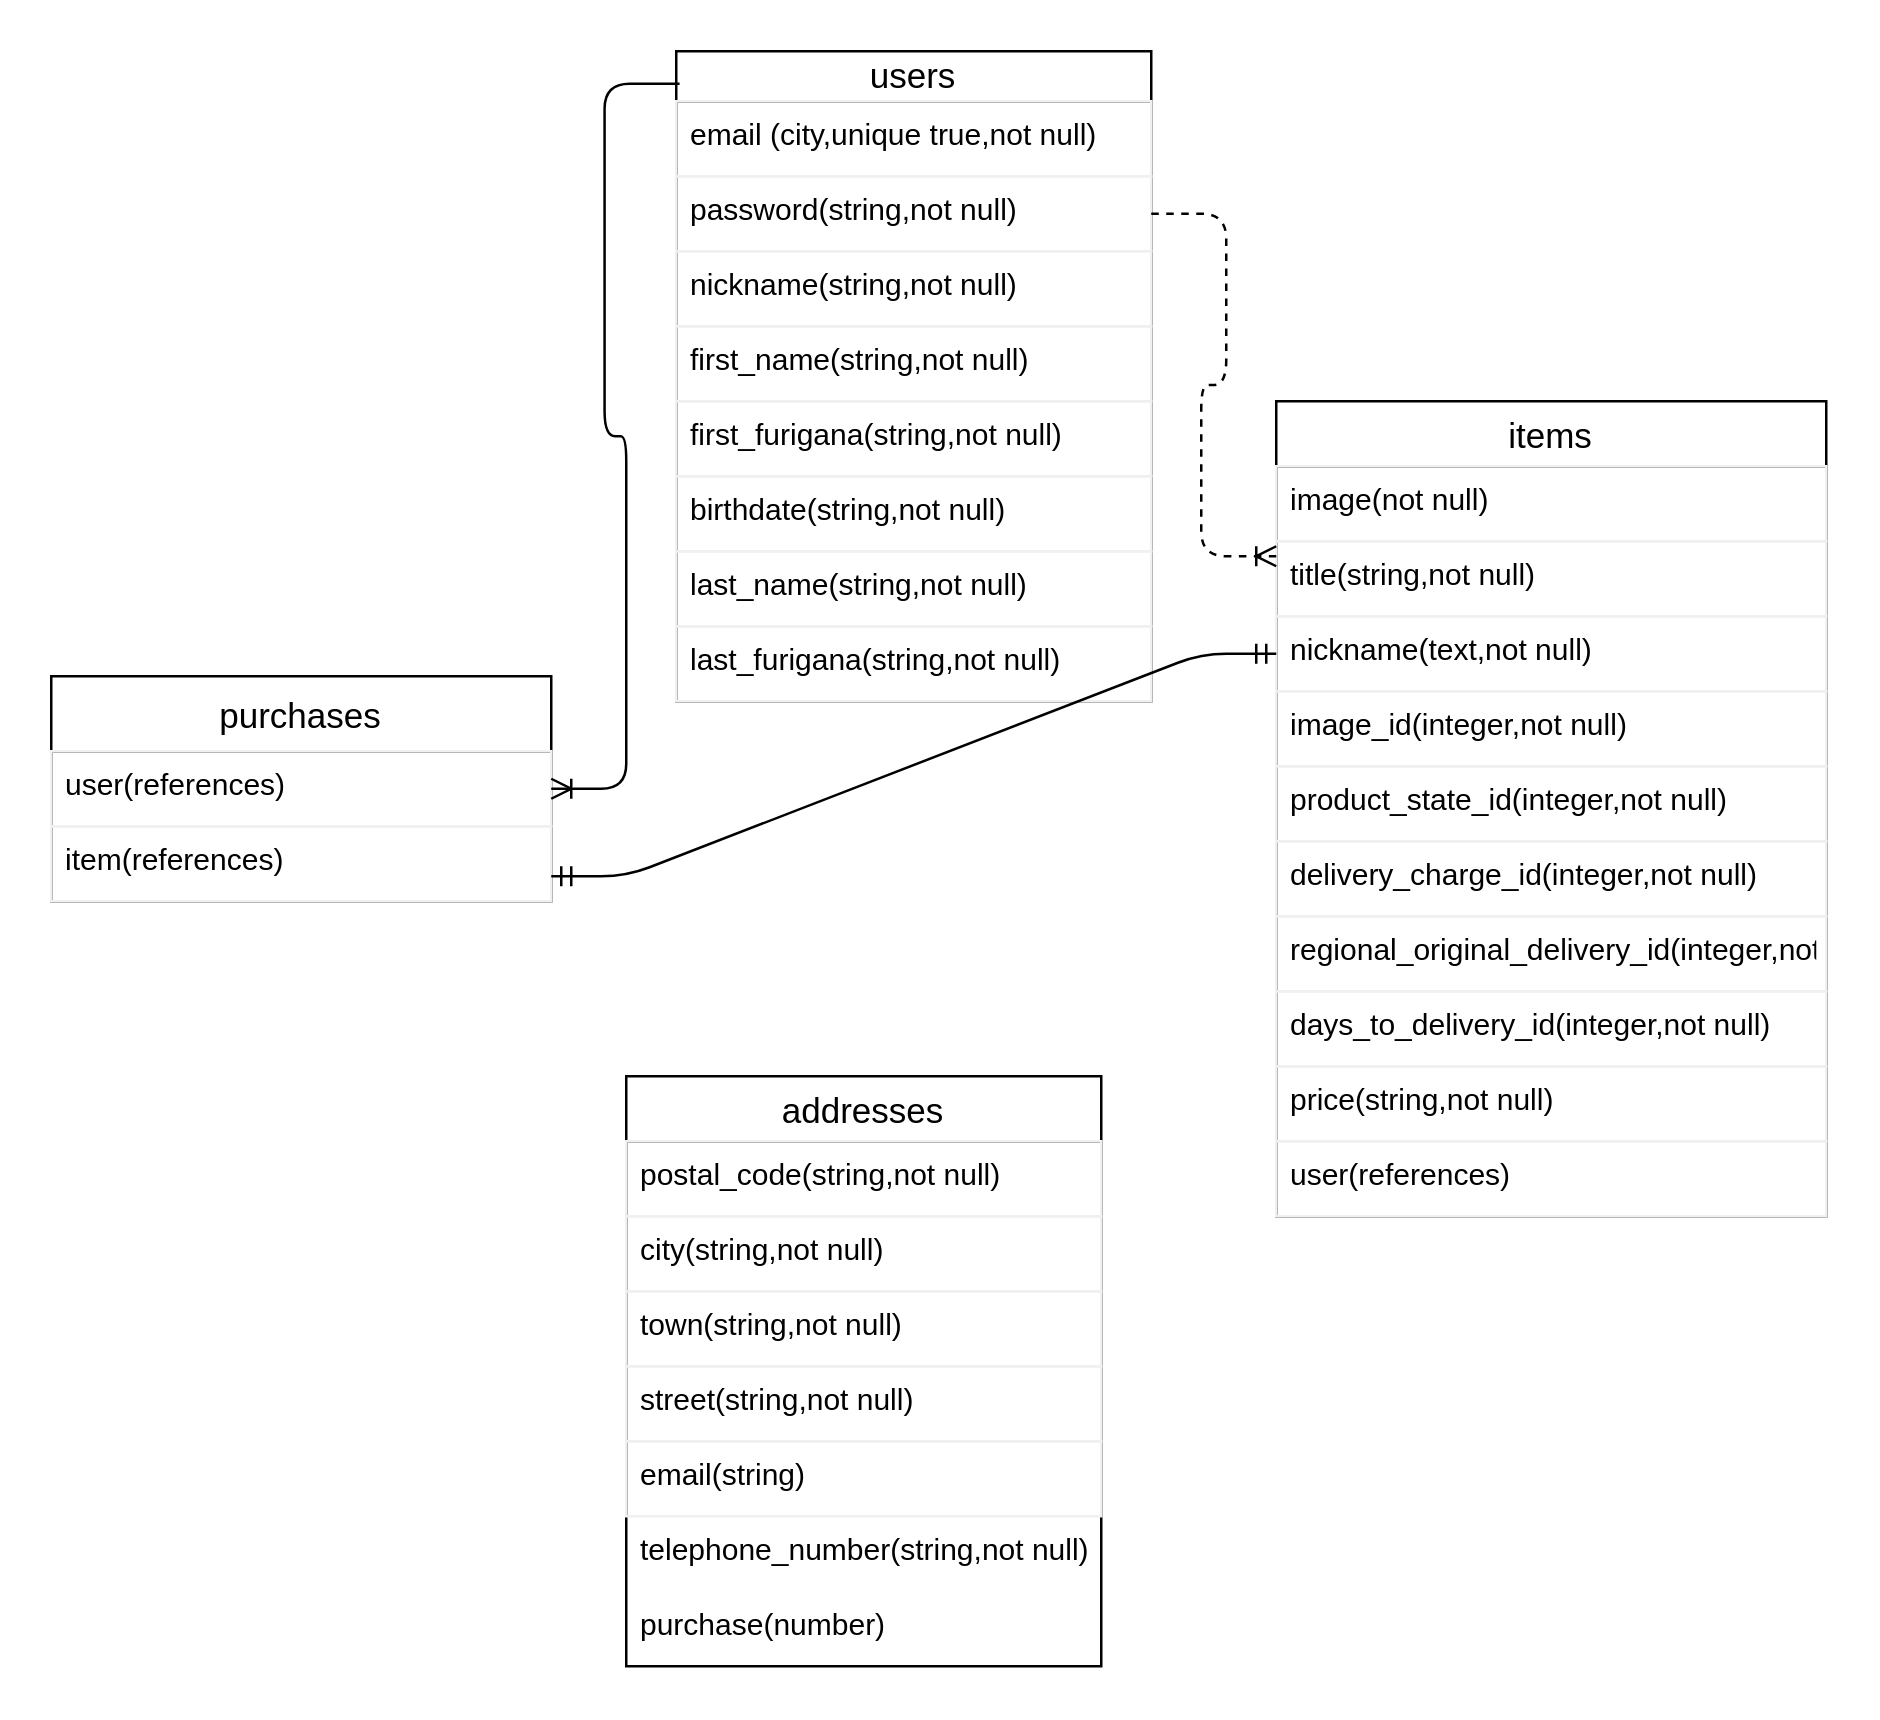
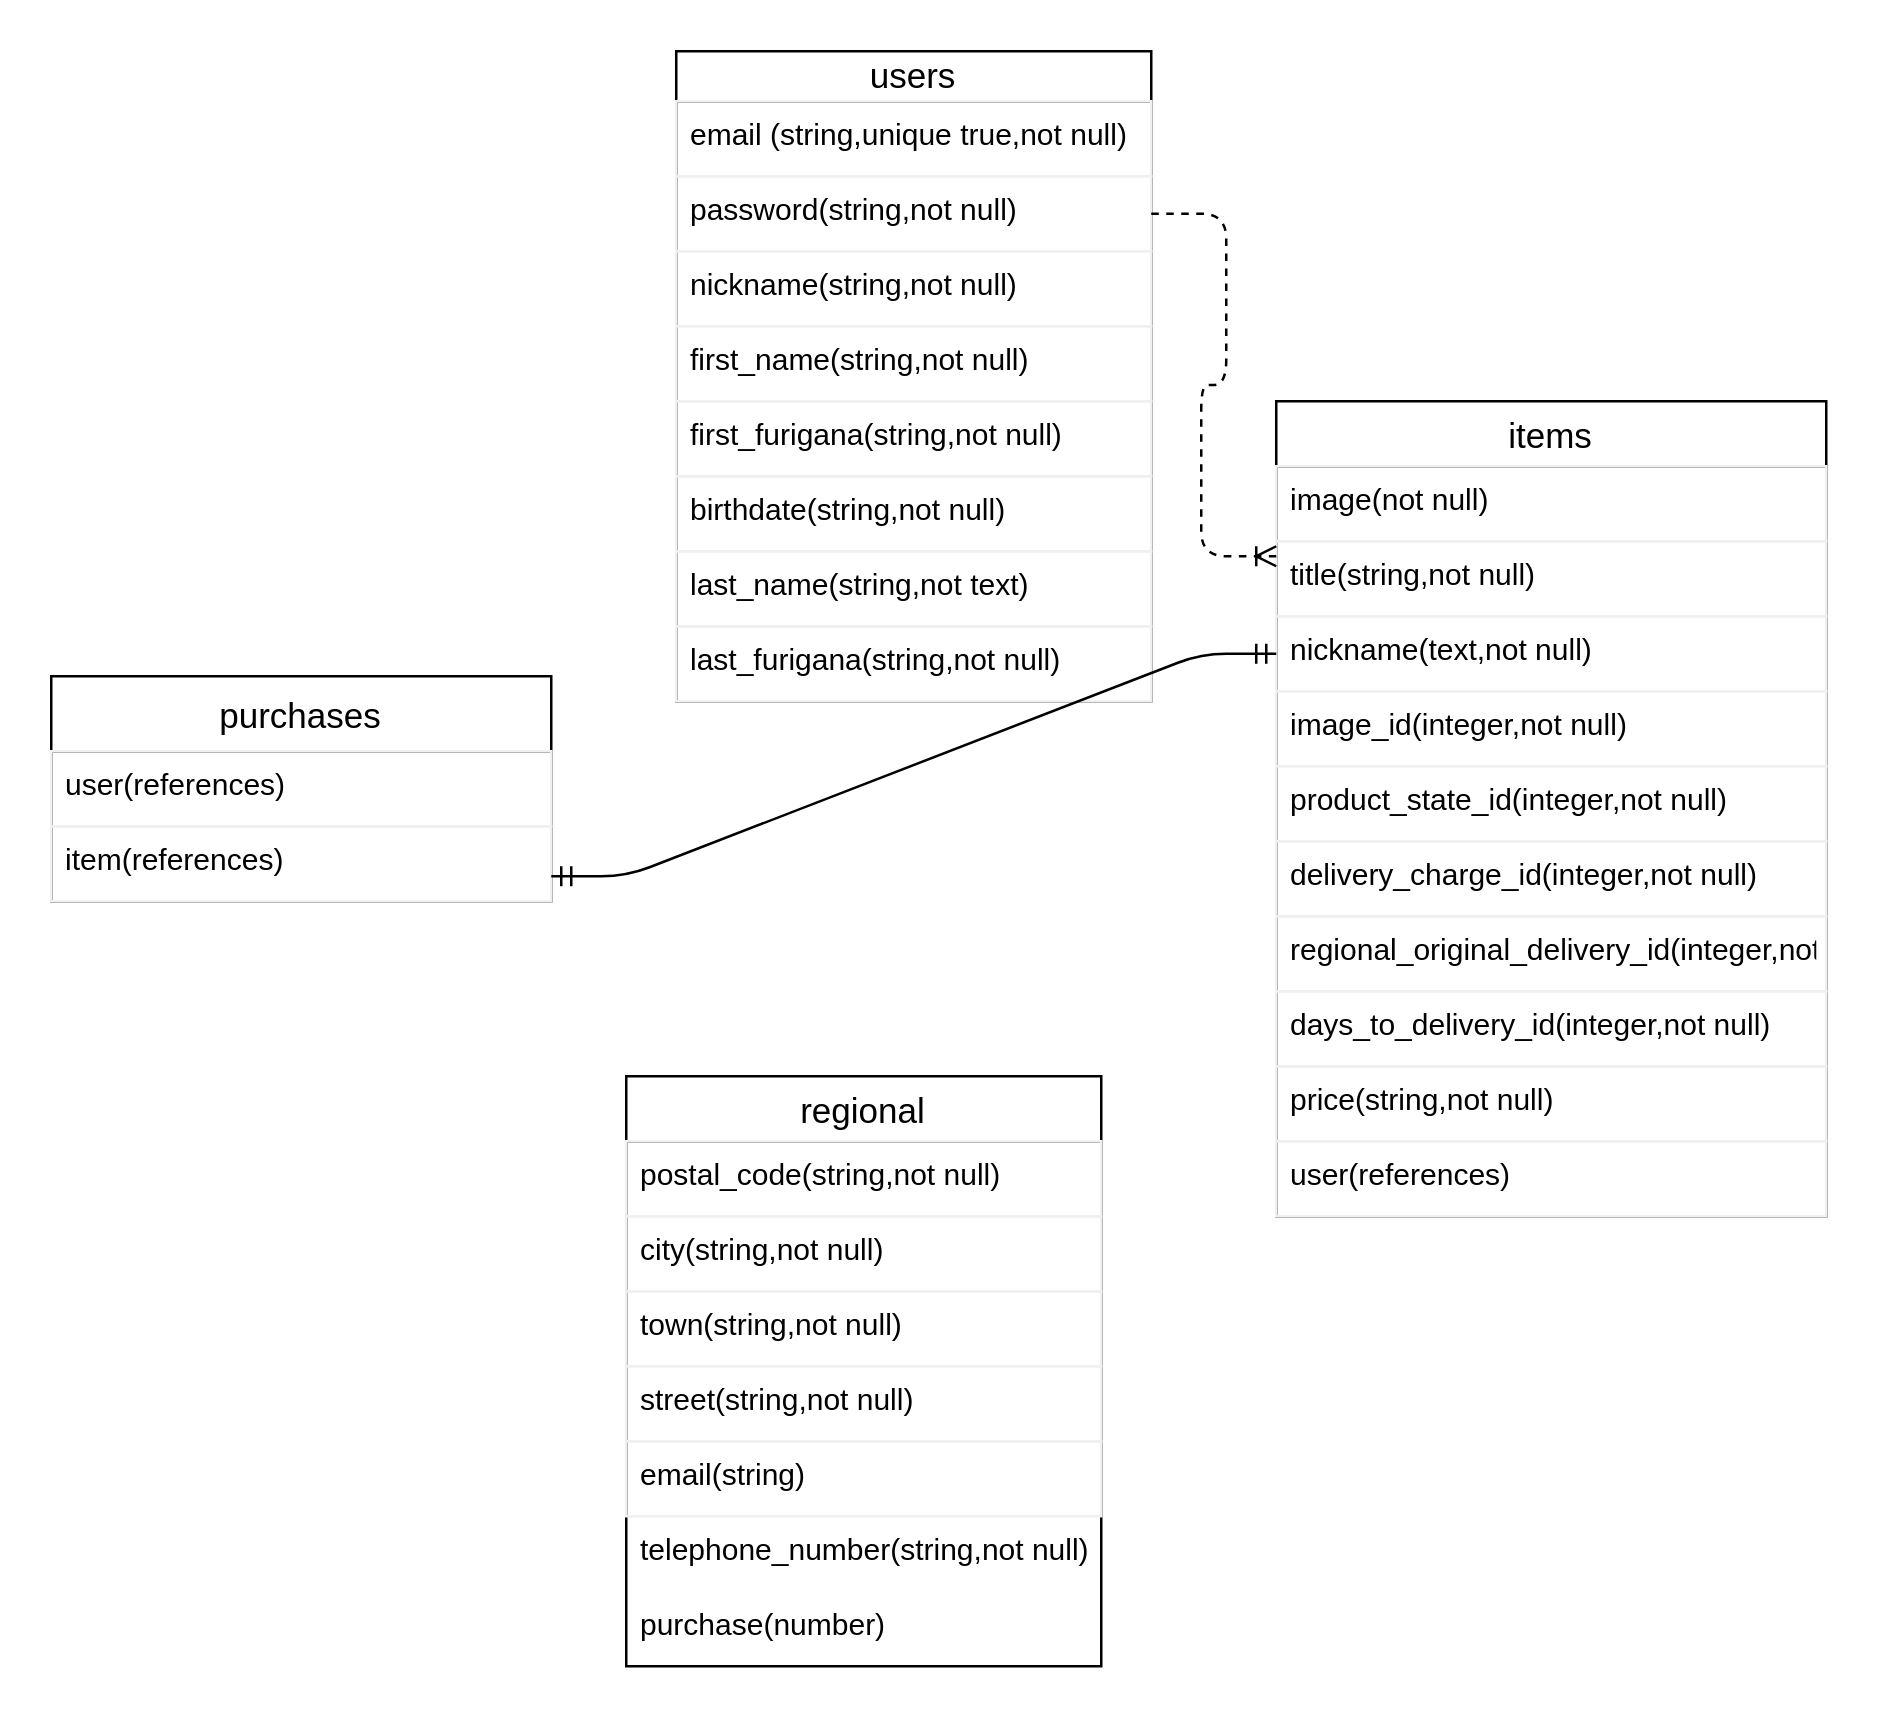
(924, 135) -> (941, 135)
(614, 436) -> none
(885, 585) -> (893, 585)
(863, 1111) -> (863, 1111)
